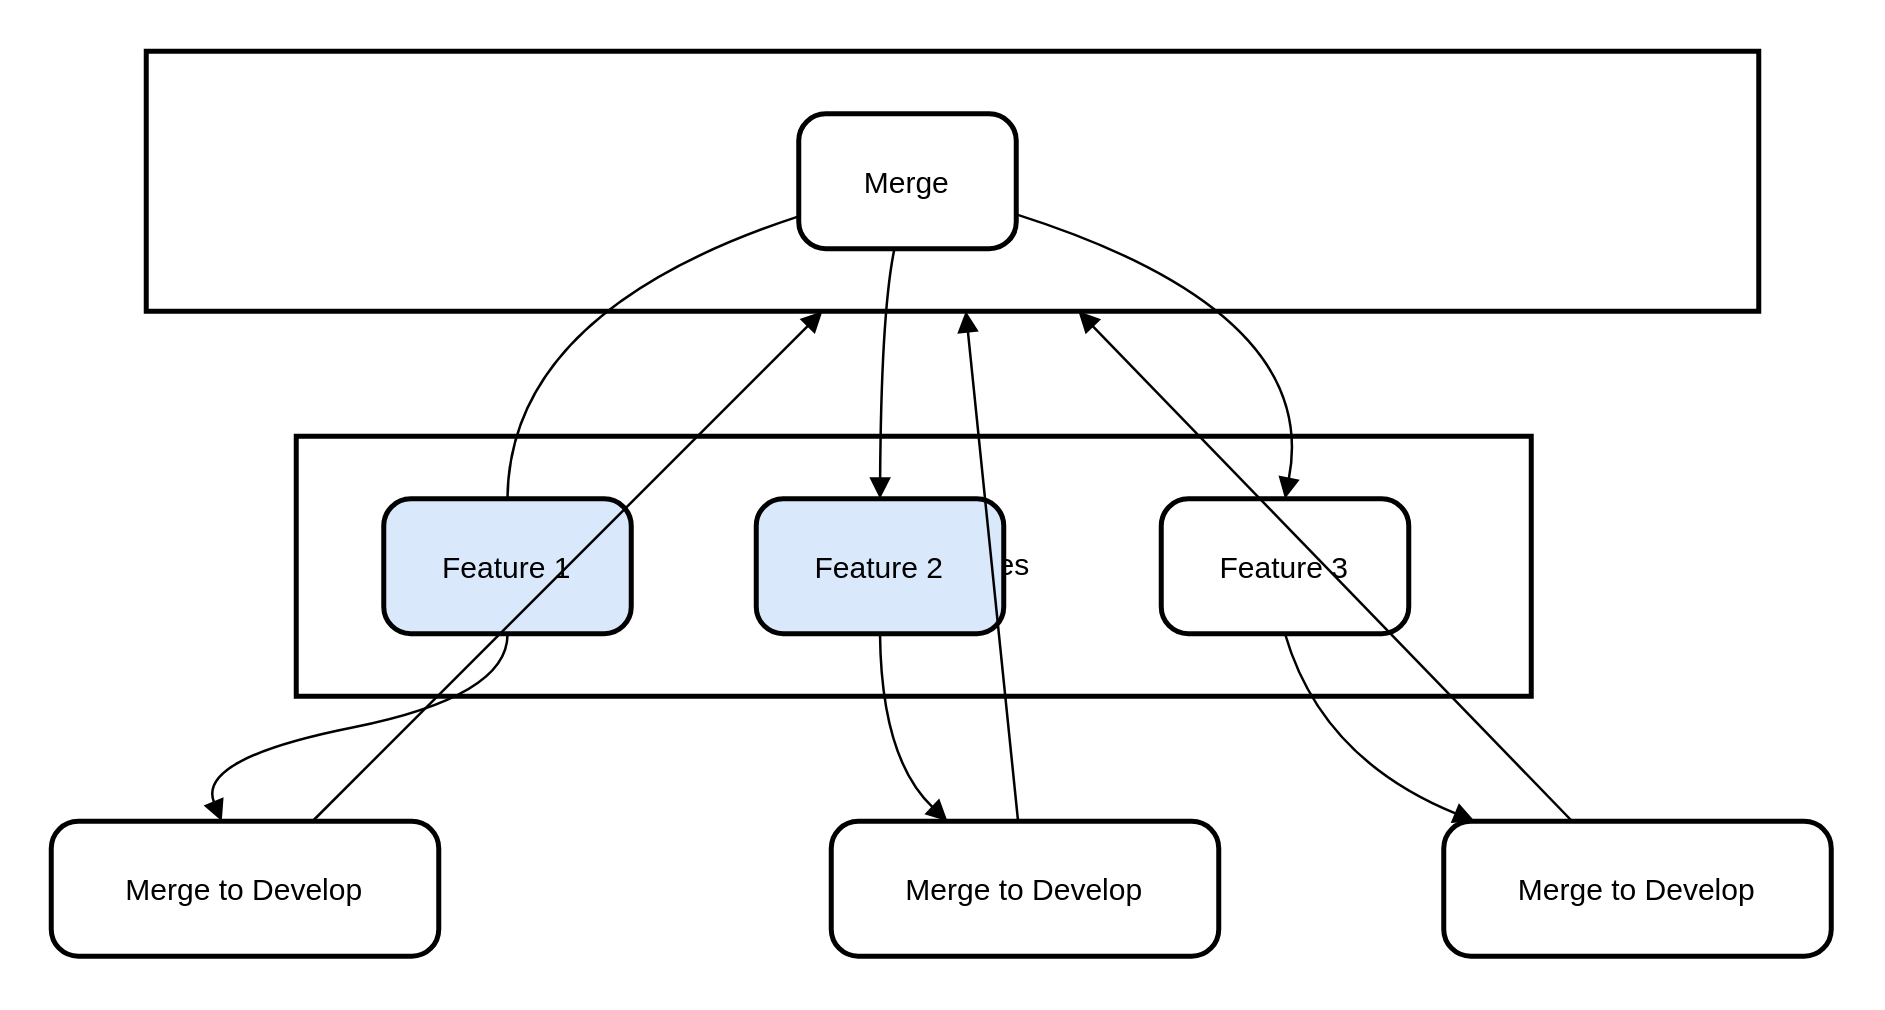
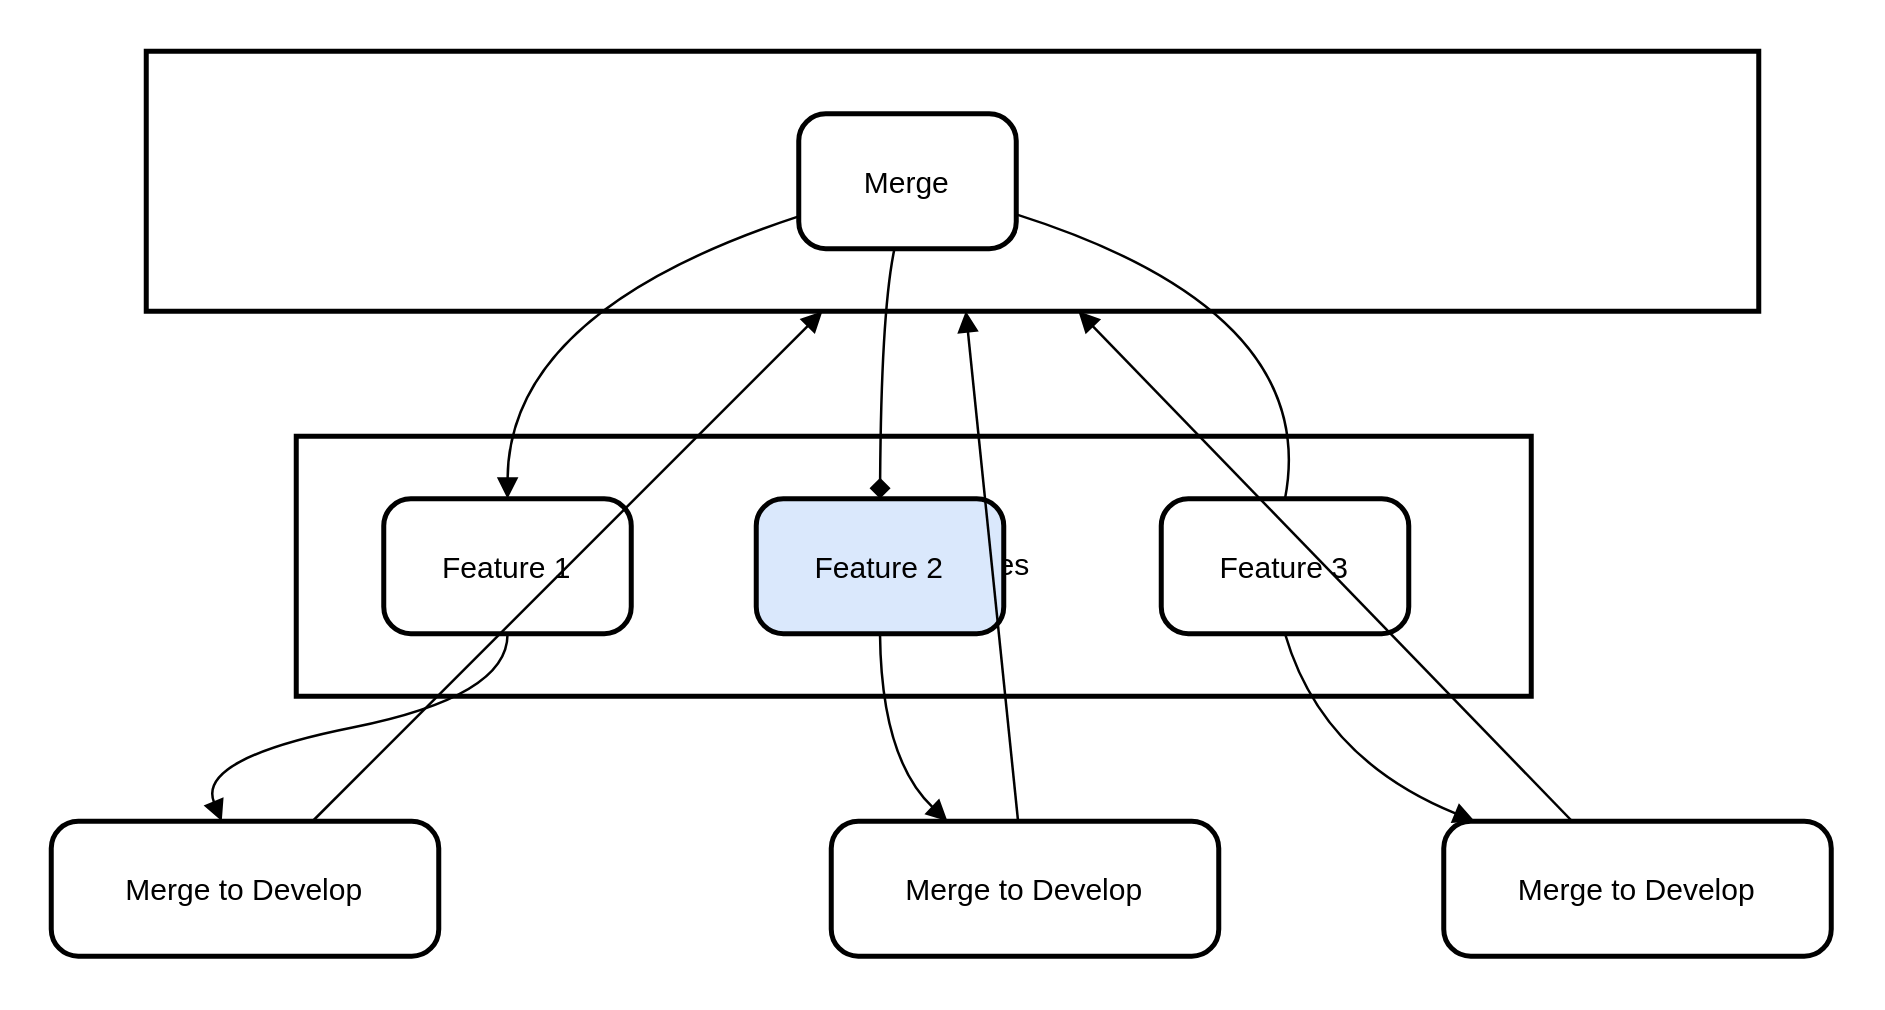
(1236, 328) -> (1238, 336)
(573, 343) -> (575, 335)
(880, 476) -> (880, 477)
(508, 566) -> (508, 566)
